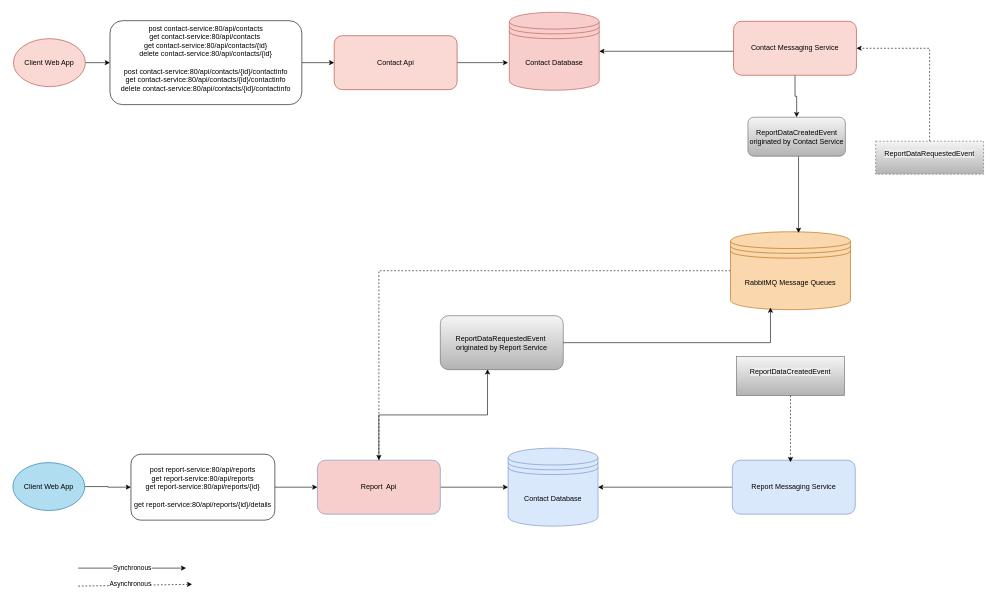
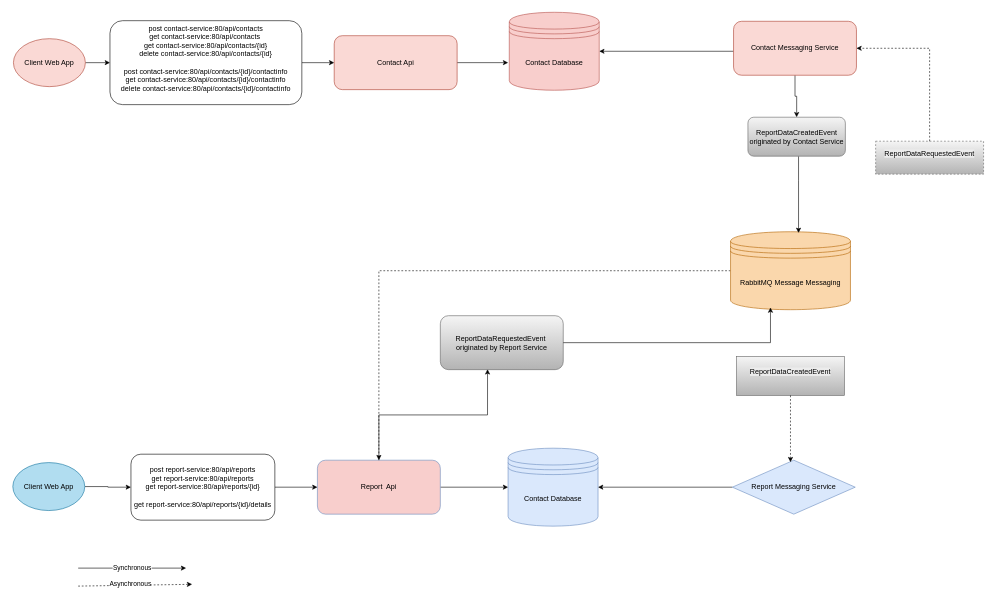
(791, 283) -> (791, 283)
(794, 488) -> (794, 488)
